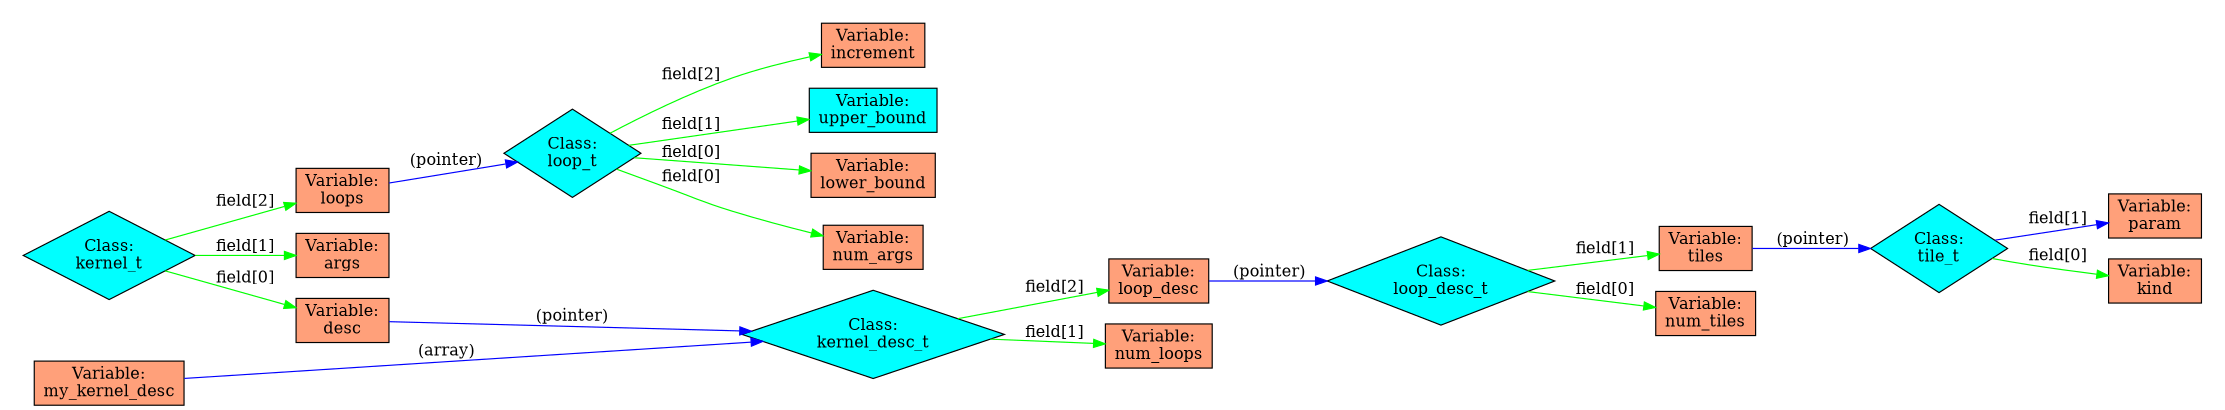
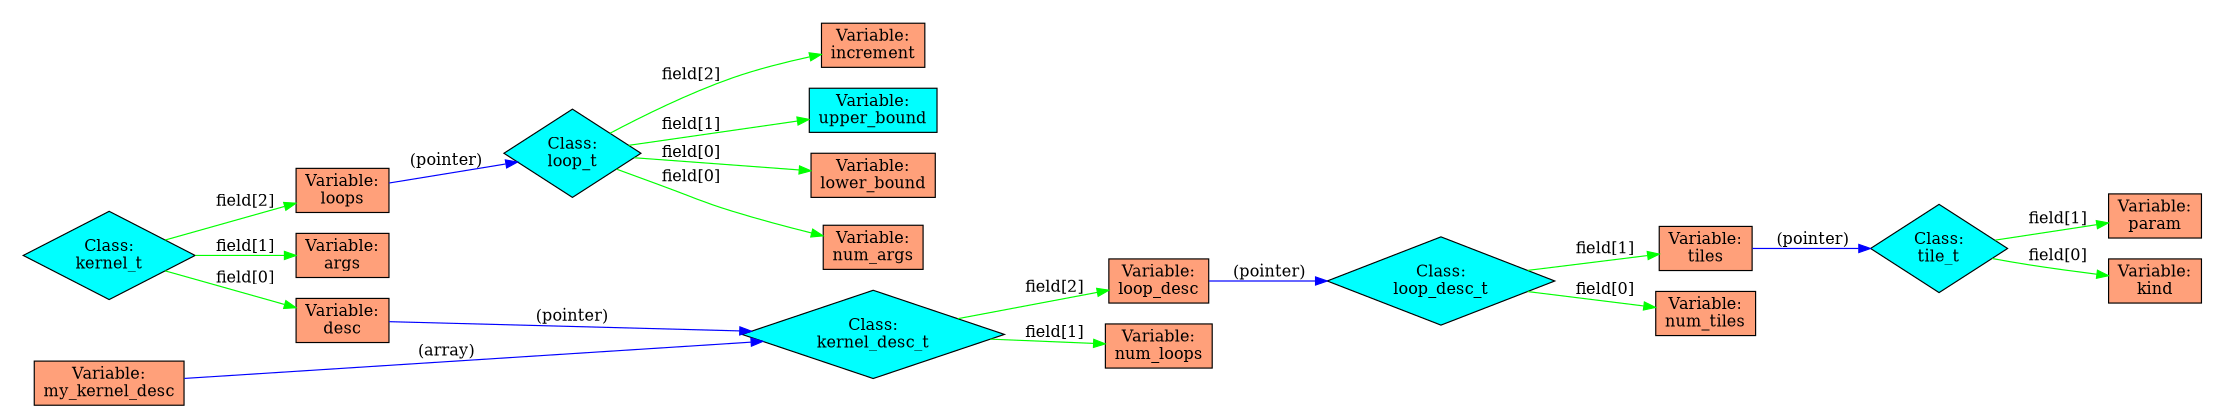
(2046, 232) -> (2046, 232)
